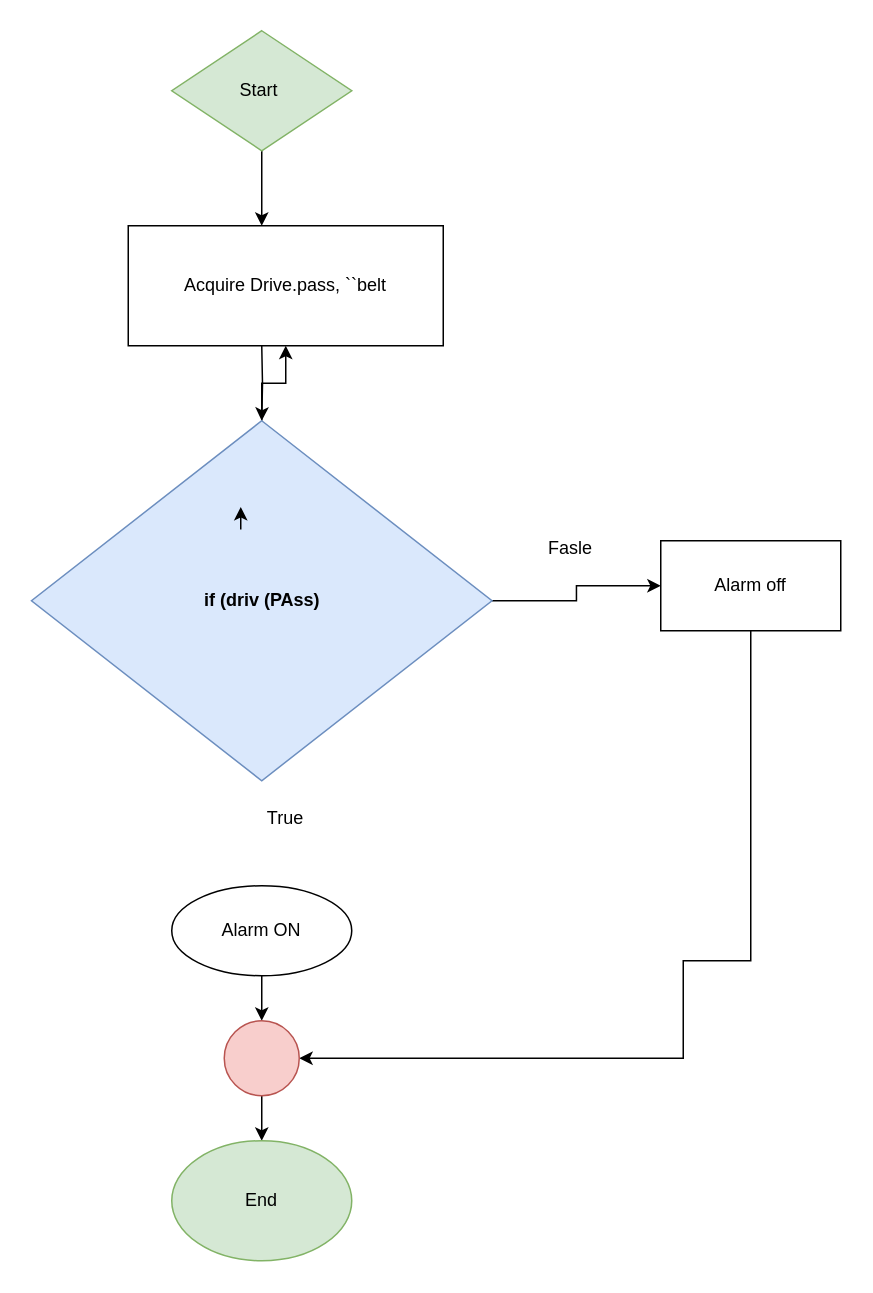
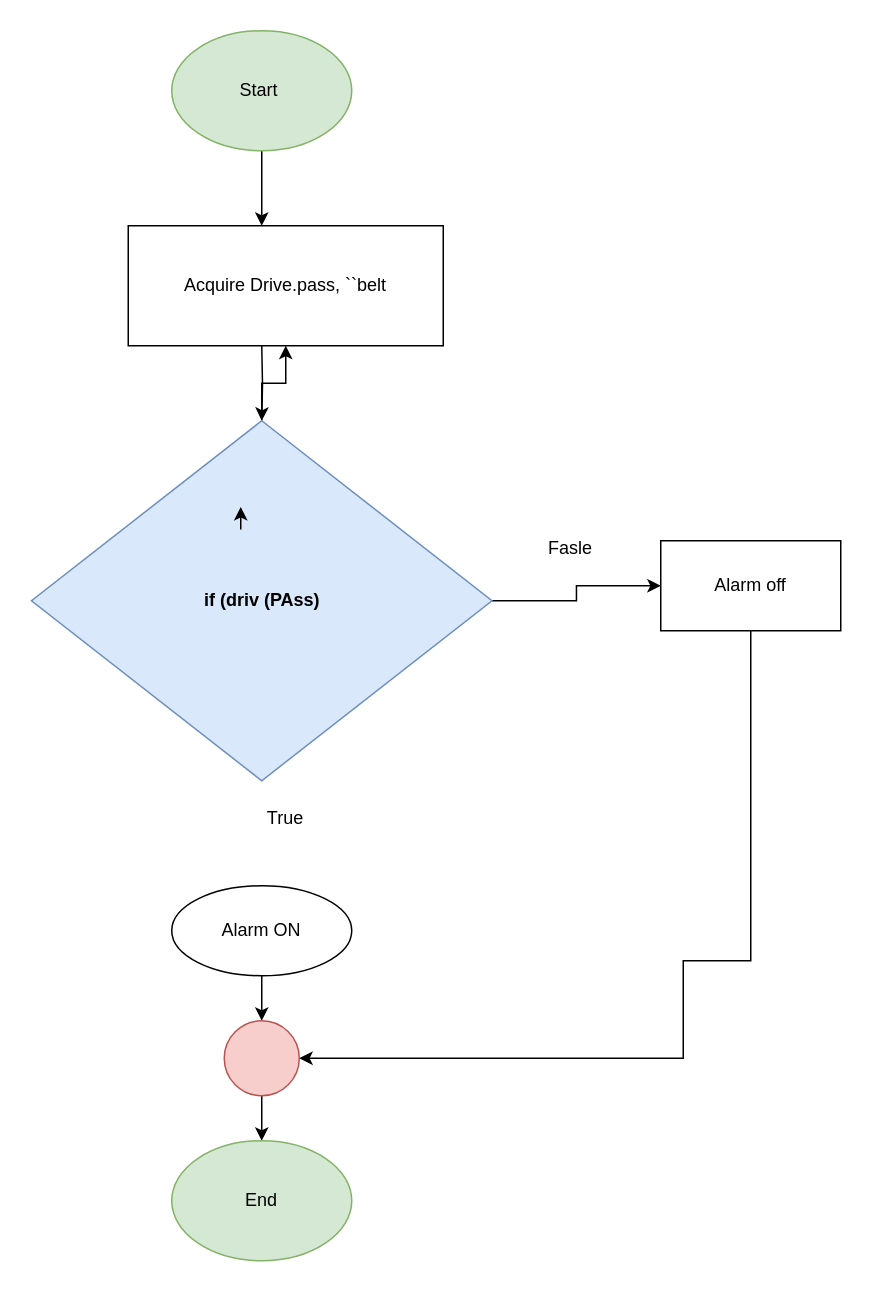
(262, 91) -> (262, 91)
